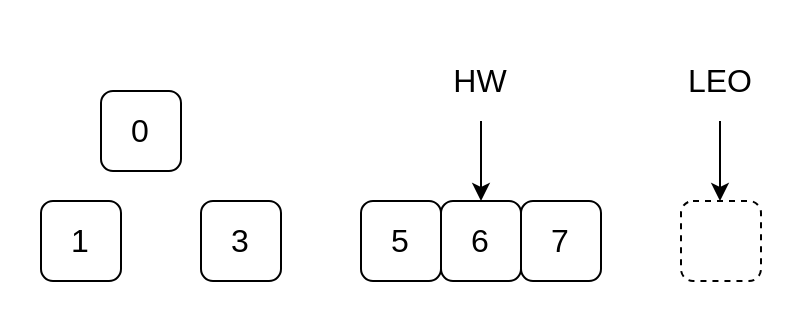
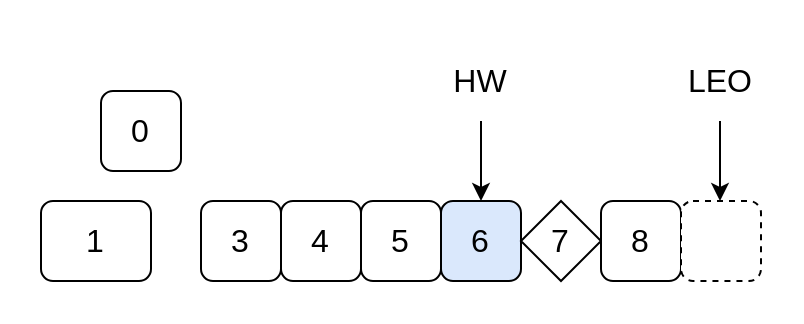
(81, 241) -> (96, 241)
none -> (321, 241)
(481, 241) -> (481, 241)
(561, 241) -> (561, 241)
none -> (641, 241)
